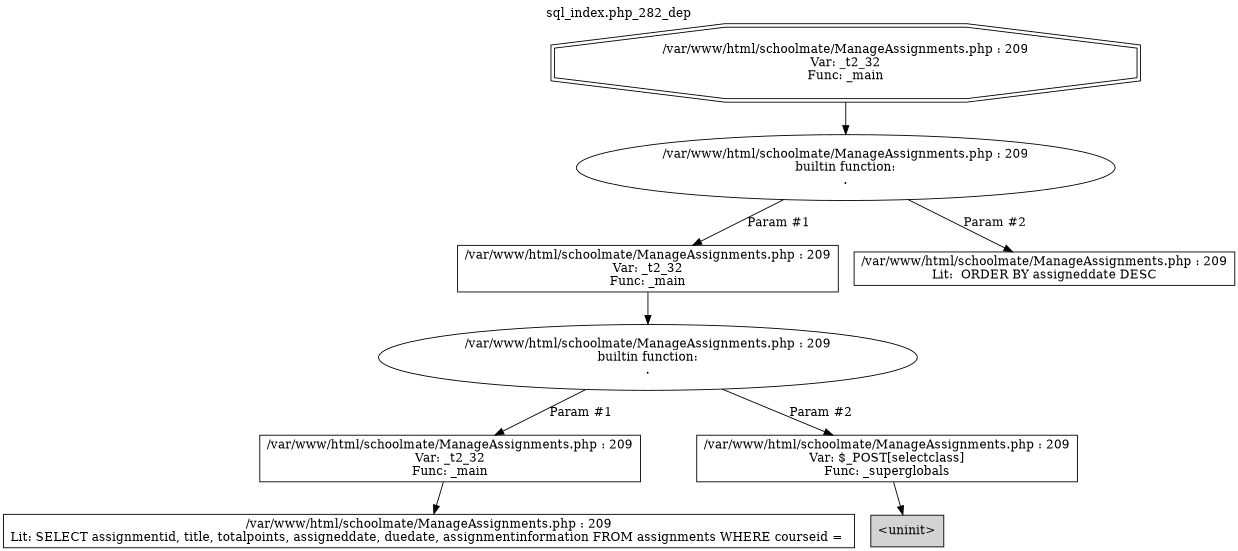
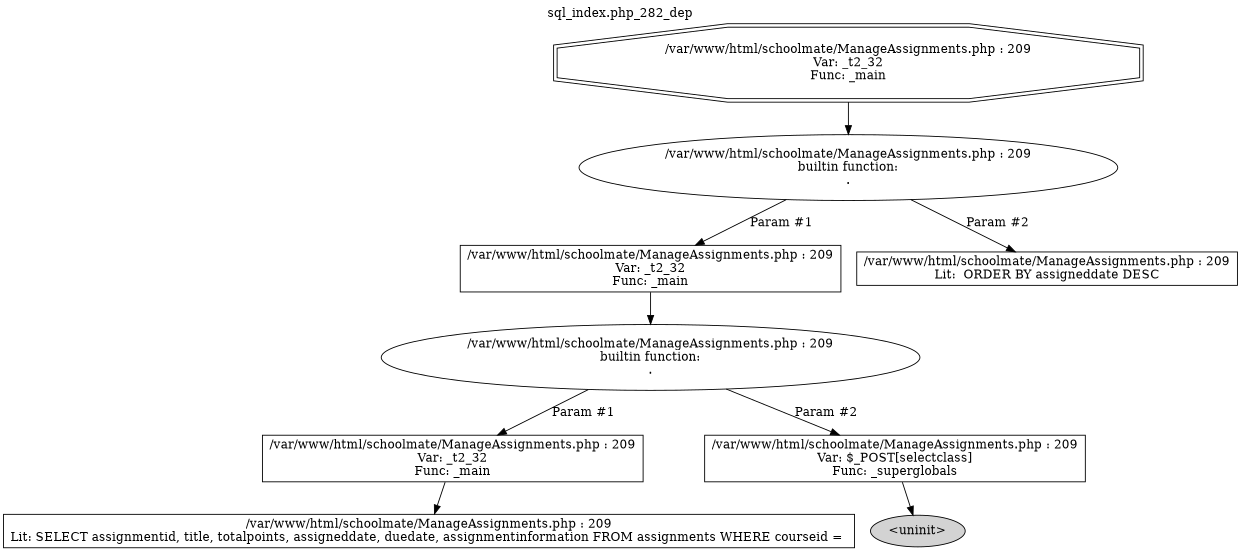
(907, 531) -> (918, 531)
